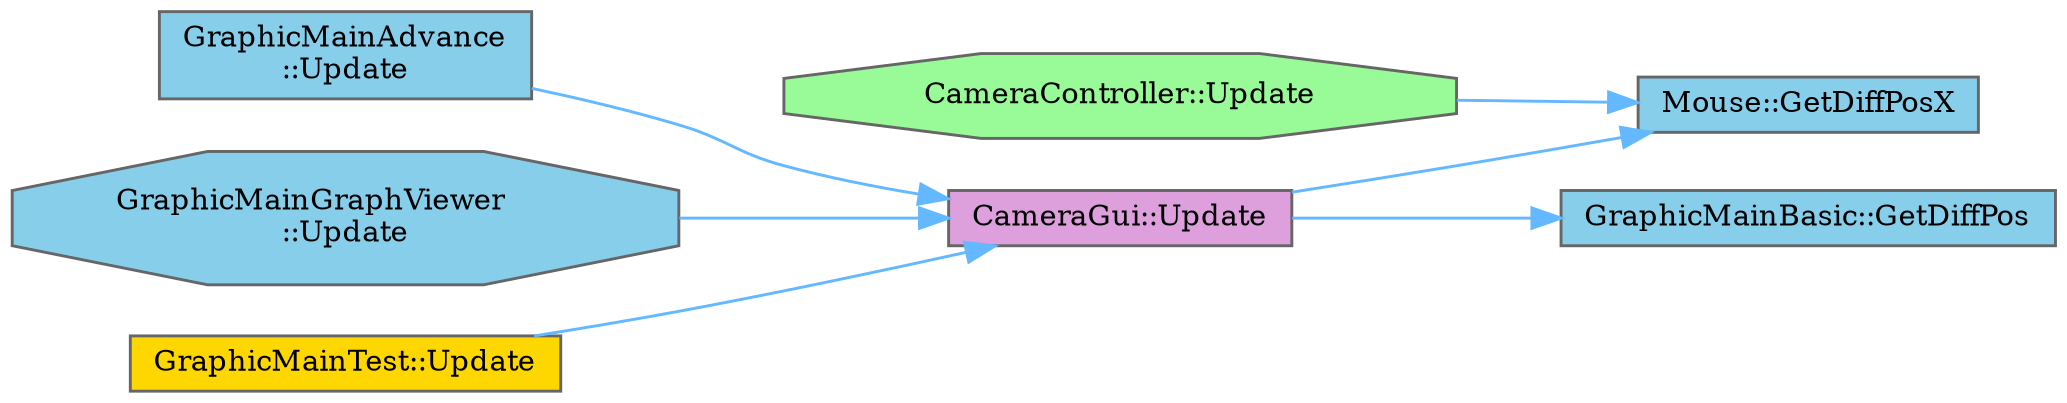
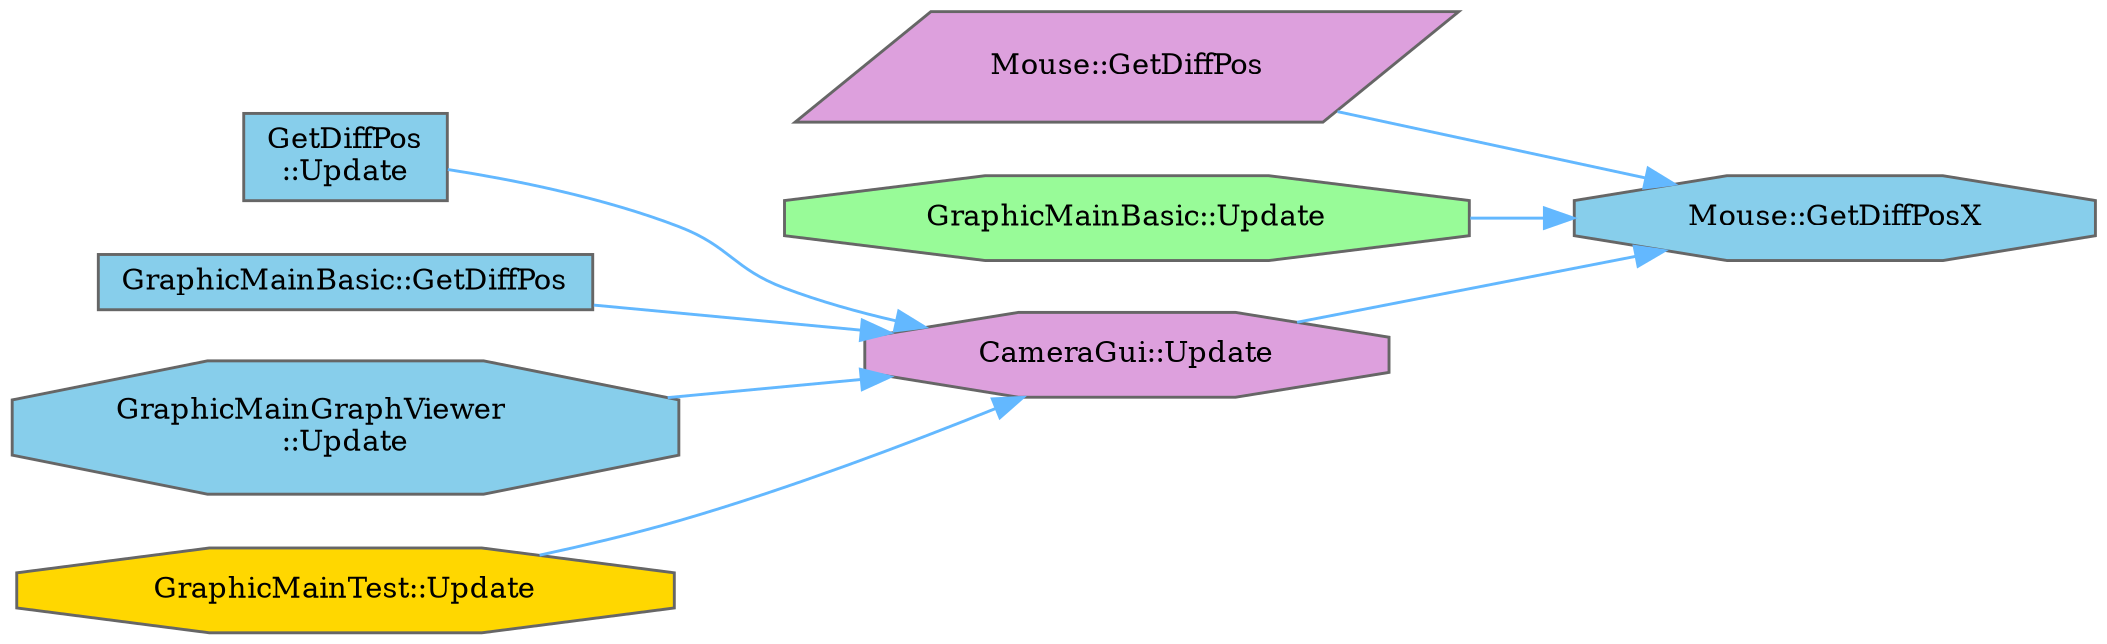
(346, 55) -> (346, 157)
none -> (1127, 67)
(1120, 96) -> (1127, 218)
(1808, 105) -> (1835, 218)
(1120, 218) -> (1127, 355)
(1412, 218) -> (727, 318)
(346, 364) -> (346, 590)
